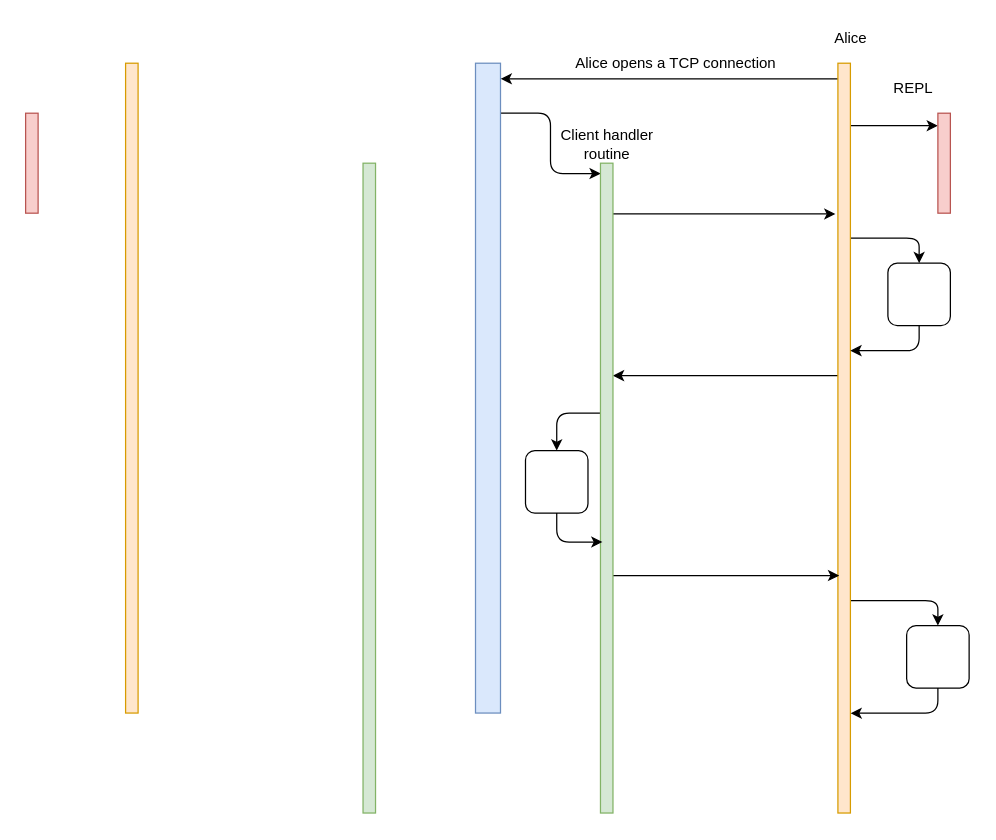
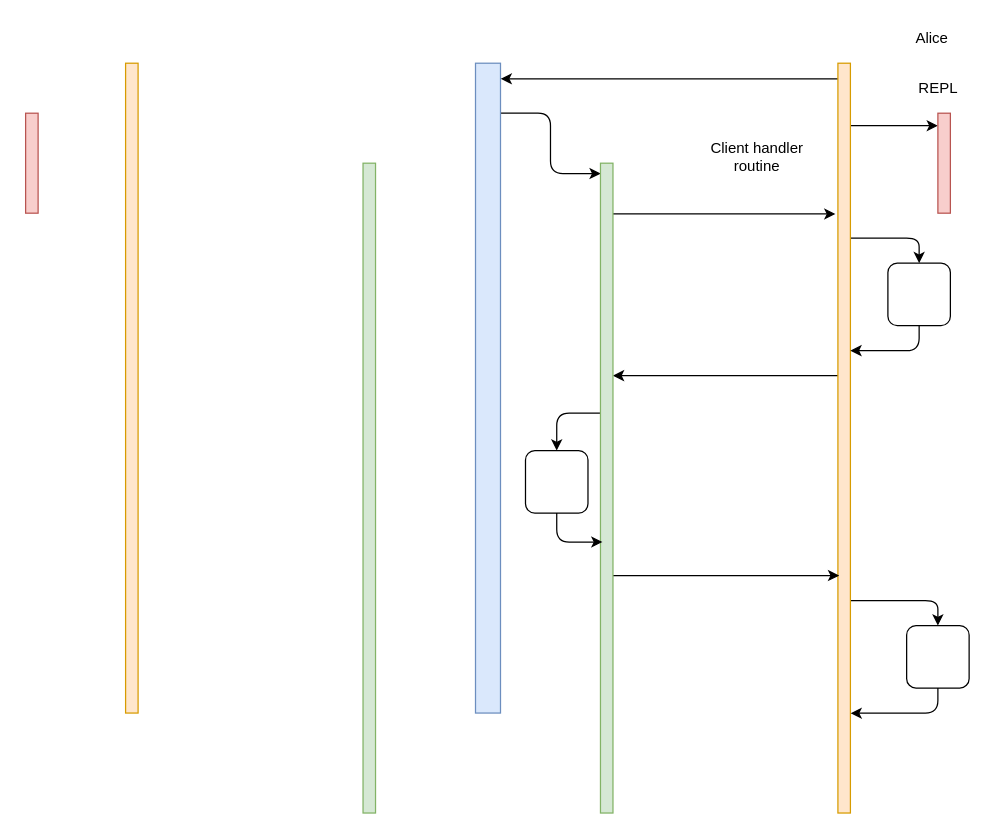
(851, 38) -> (932, 38)
(676, 63) -> none
(913, 88) -> (938, 88)
(607, 144) -> (757, 157)
